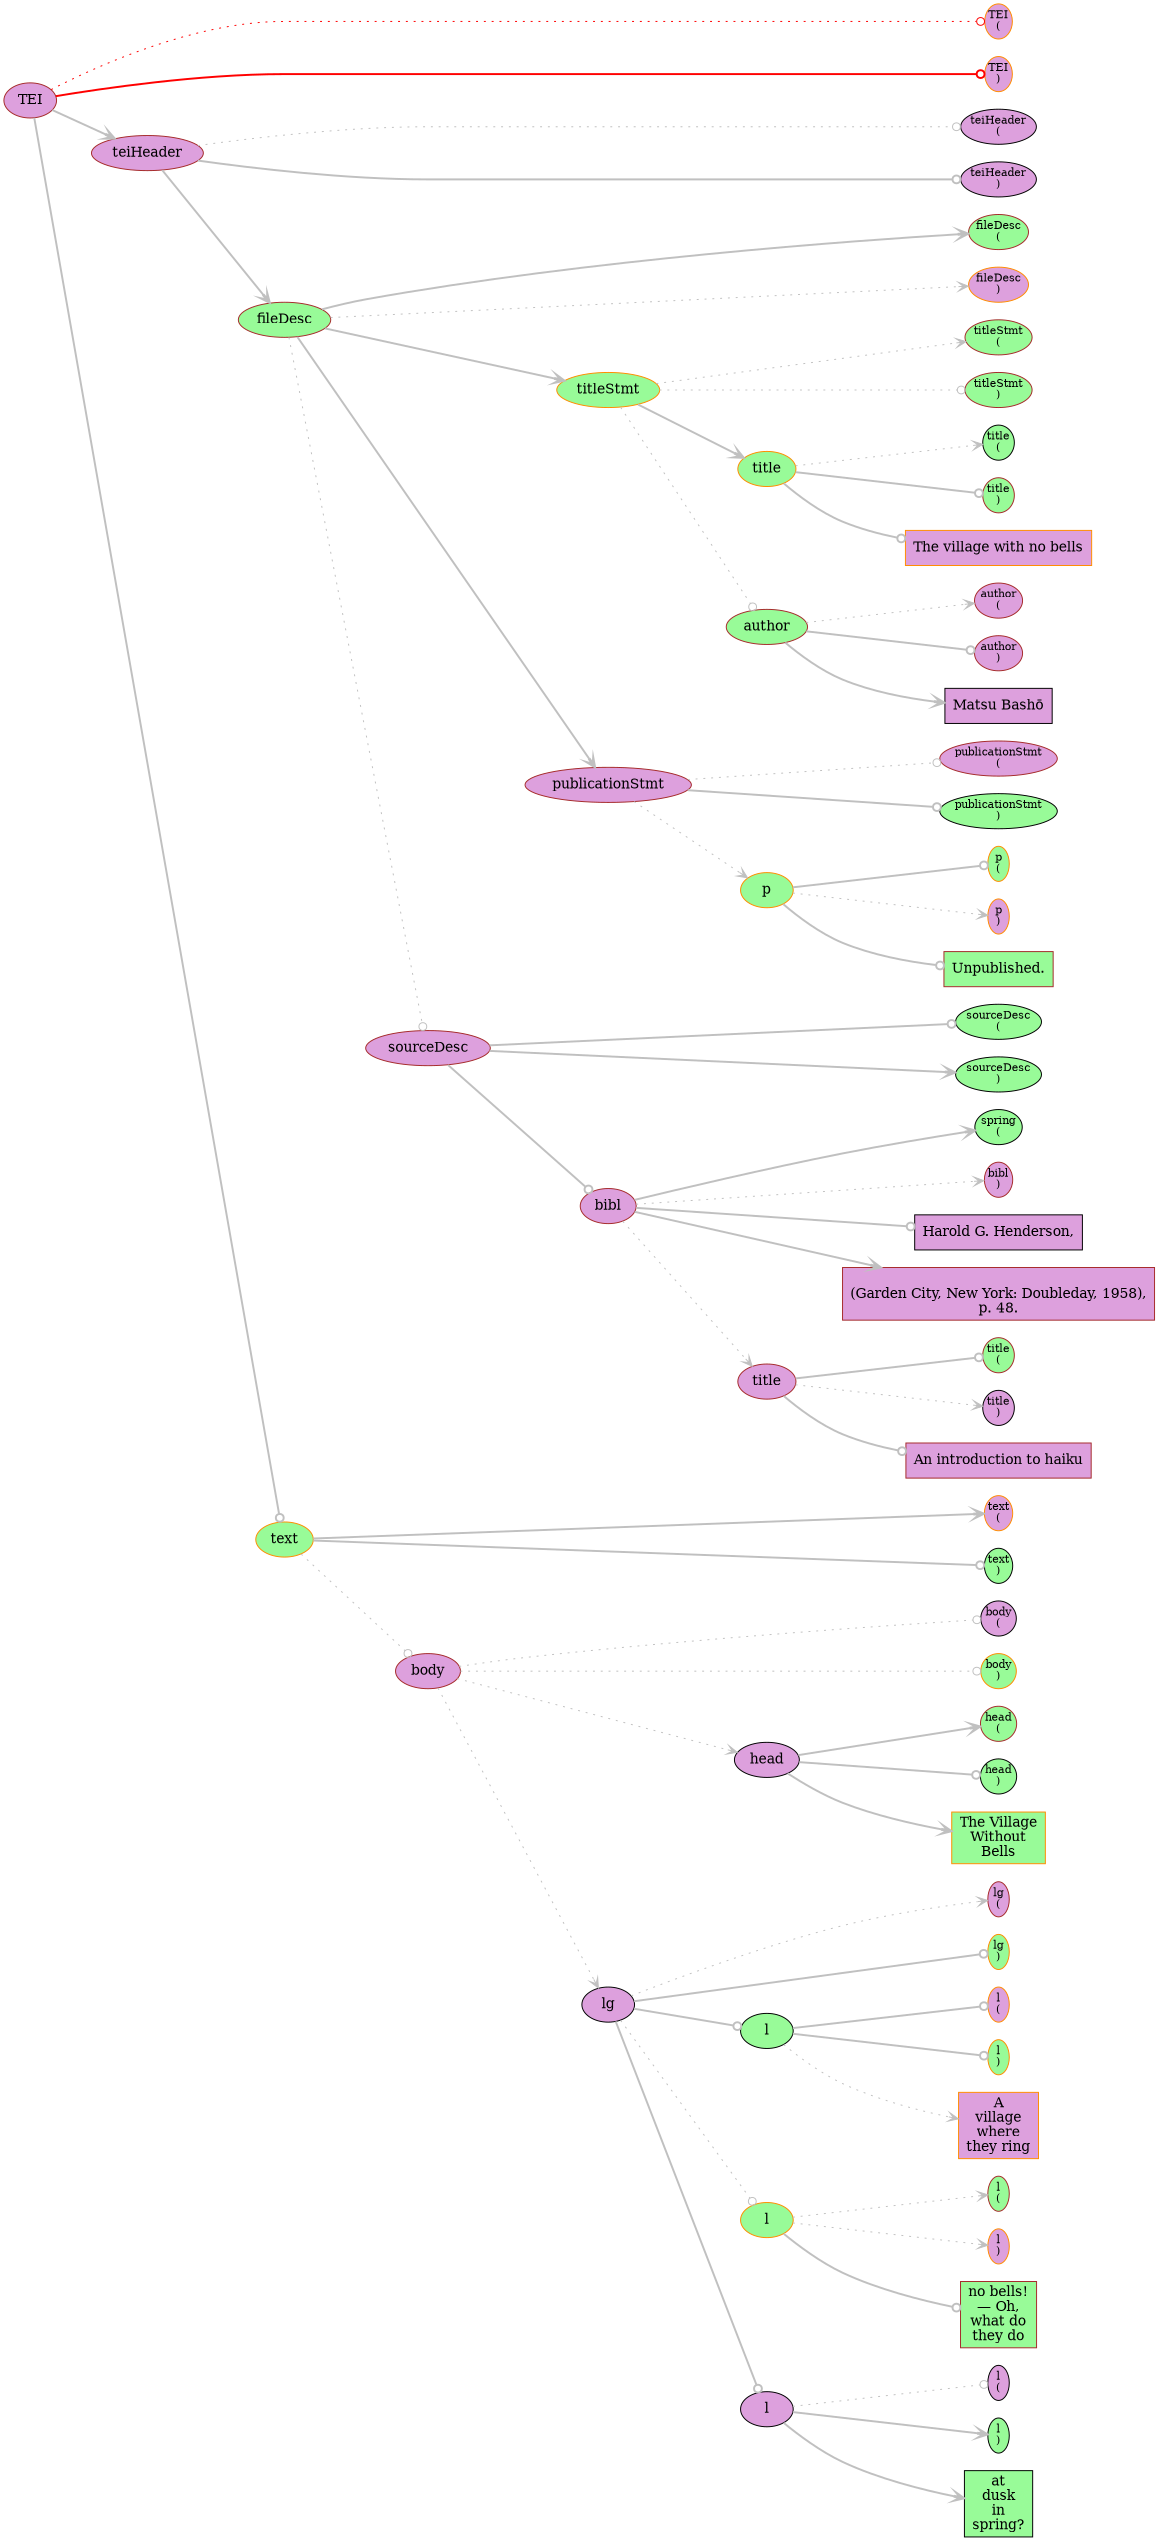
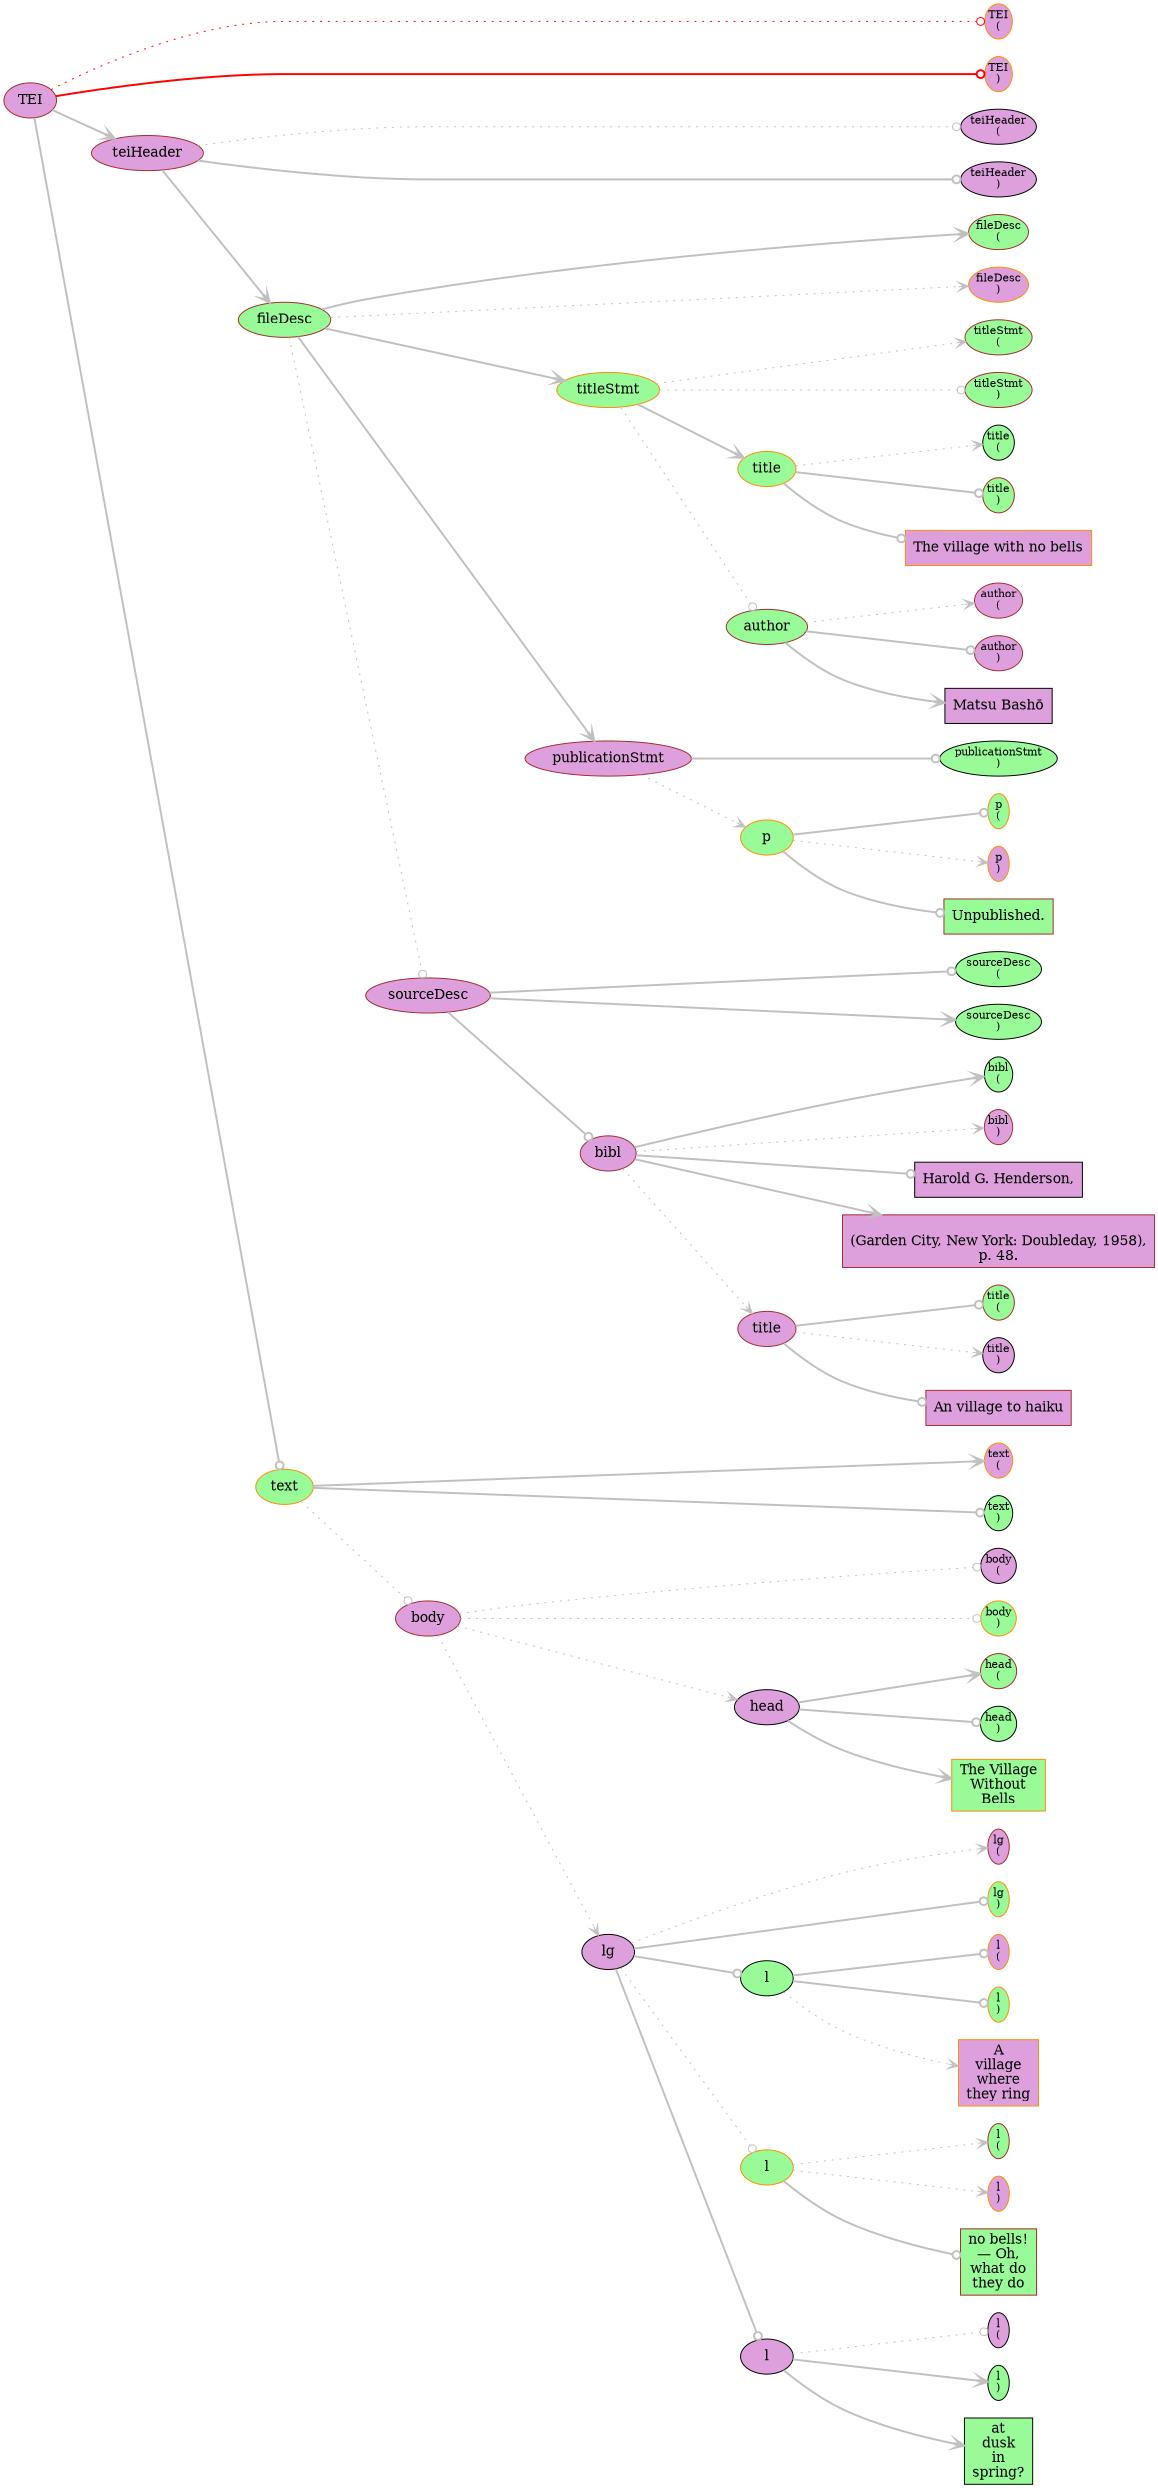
(998, 759) -> none
(998, 1127) -> (998, 1074)
(998, 1461) -> (998, 1408)
